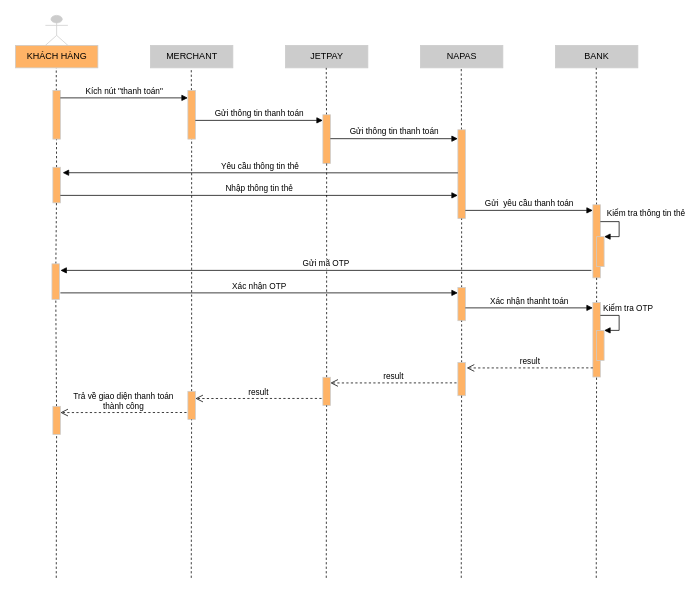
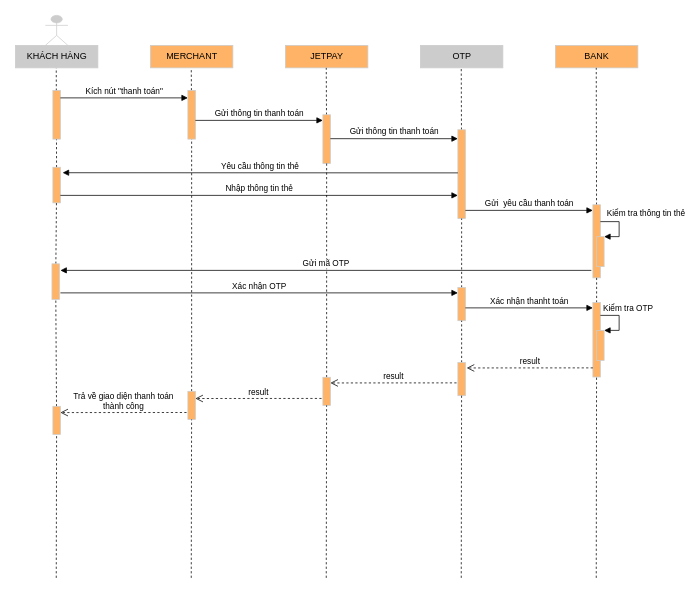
(57, 57) -> (57, 57)
(192, 57) -> (192, 57)
(327, 57) -> (327, 57)
(462, 57) -> (462, 57)
(597, 57) -> (597, 57)
